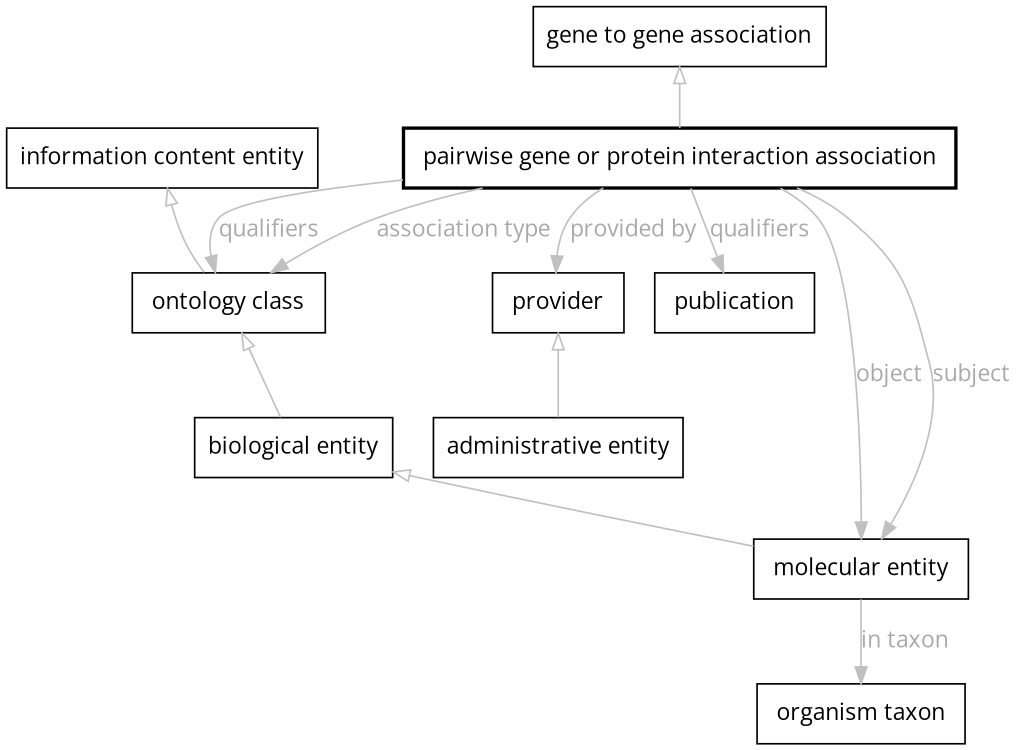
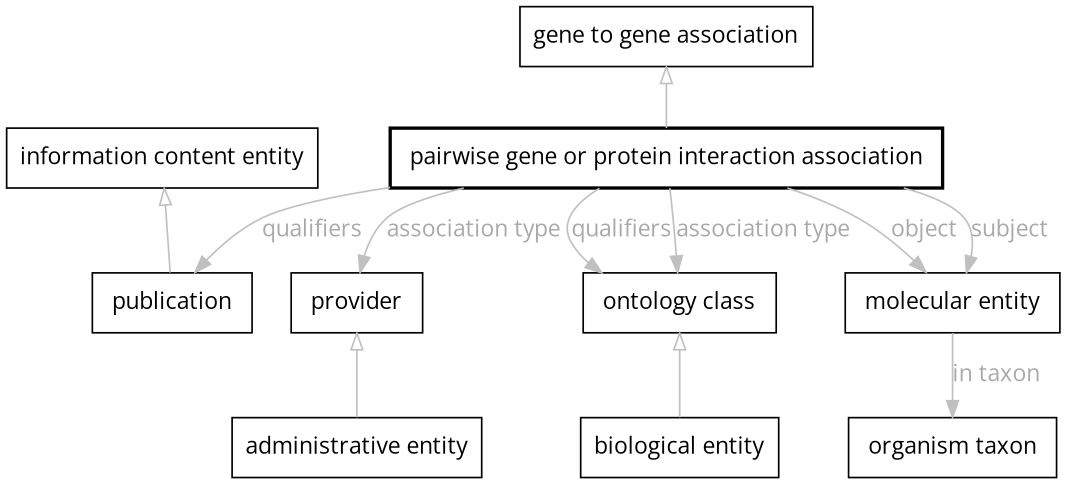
(633, 230) -> (474, 230)
(184, 240) -> (168, 239)
(582, 512) -> none
